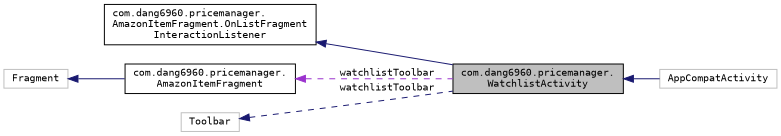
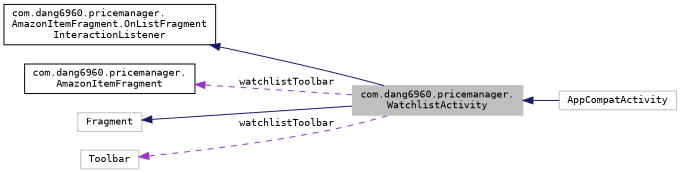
(102, 79) -> (252, 113)
(538, 79) -> (438, 100)
(351, 105) -> (270, 141)
